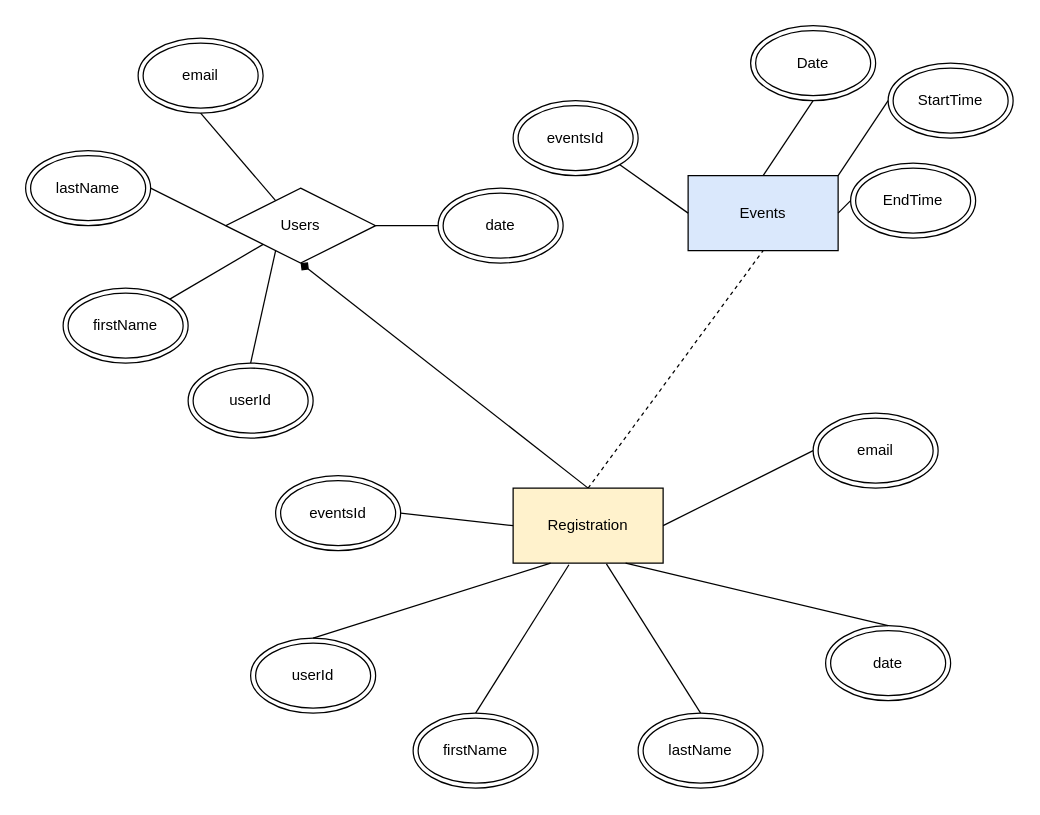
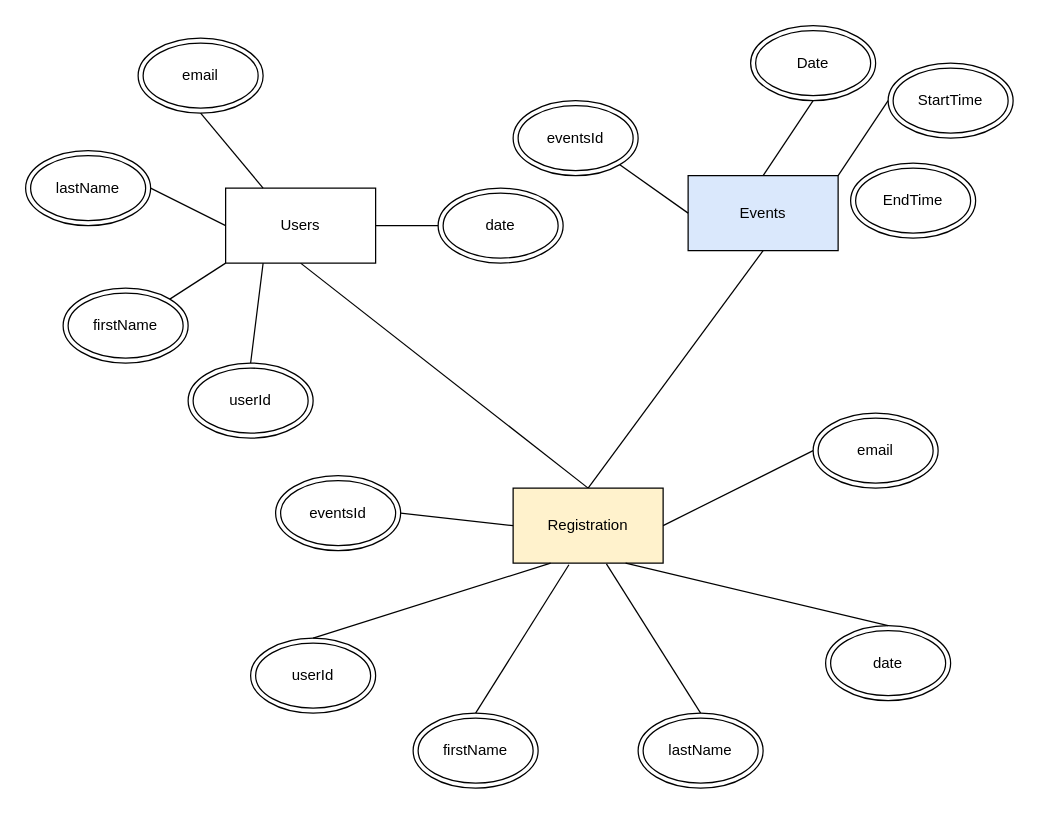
(844, 207) -> none
(301, 226) -> (301, 226)
(309, 270) -> (305, 267)
(677, 368) -> (677, 368)
